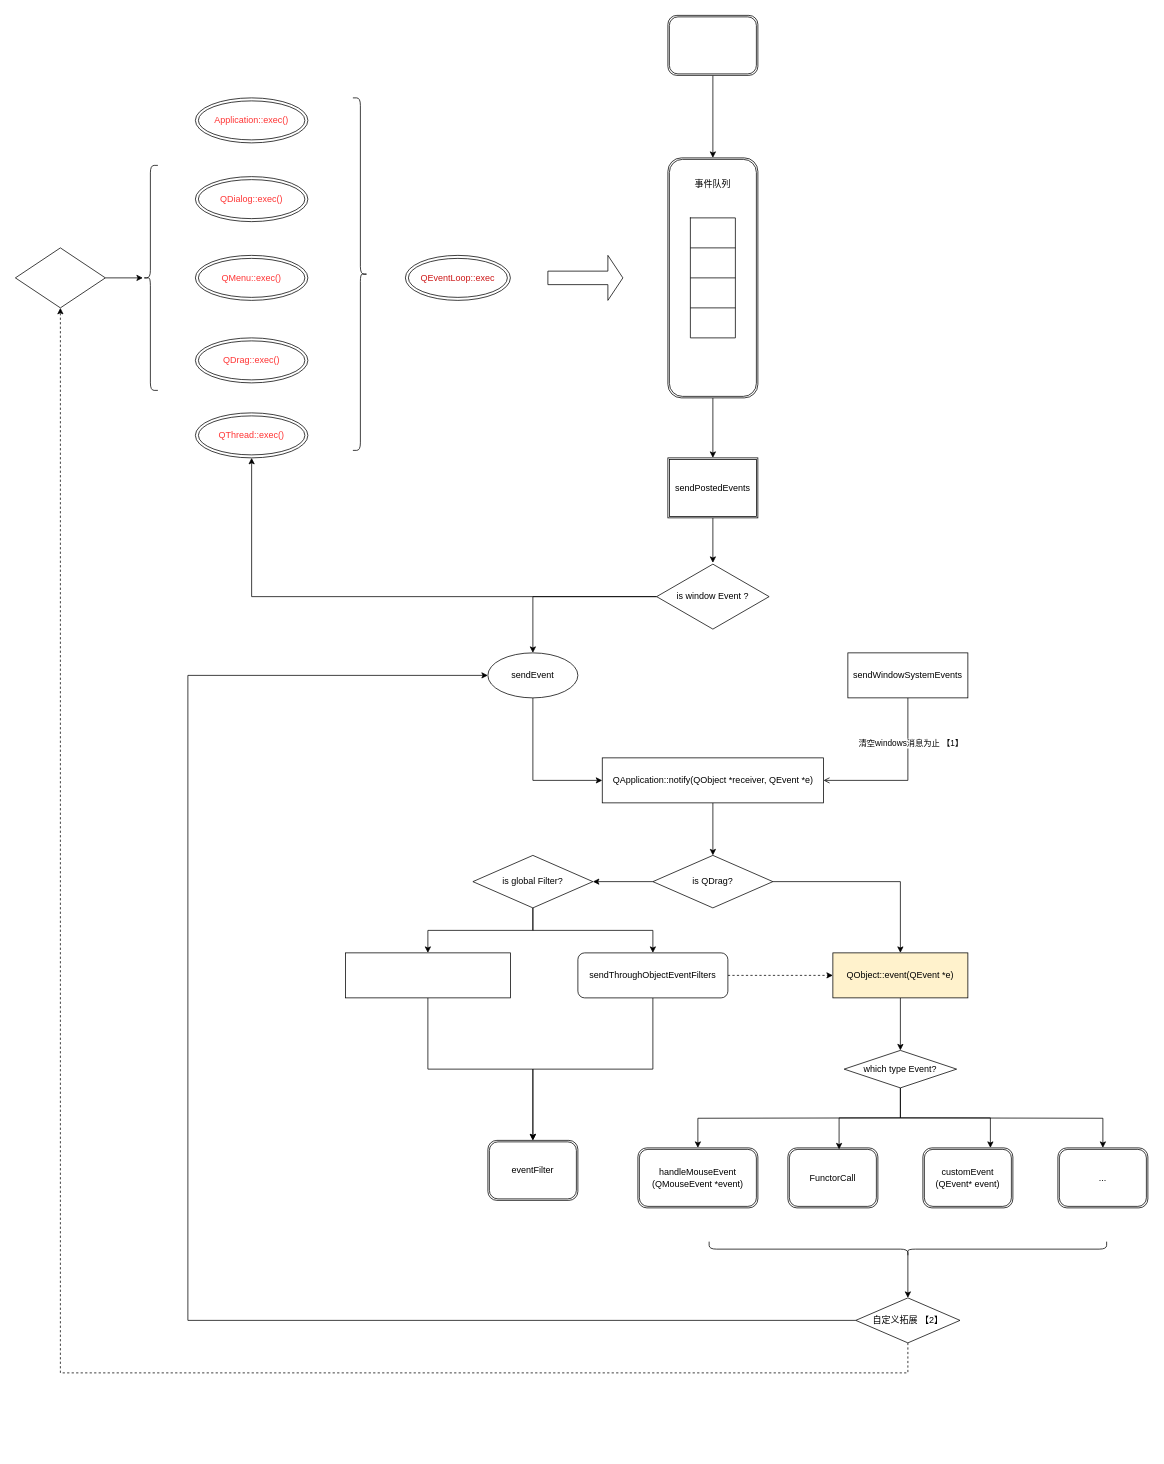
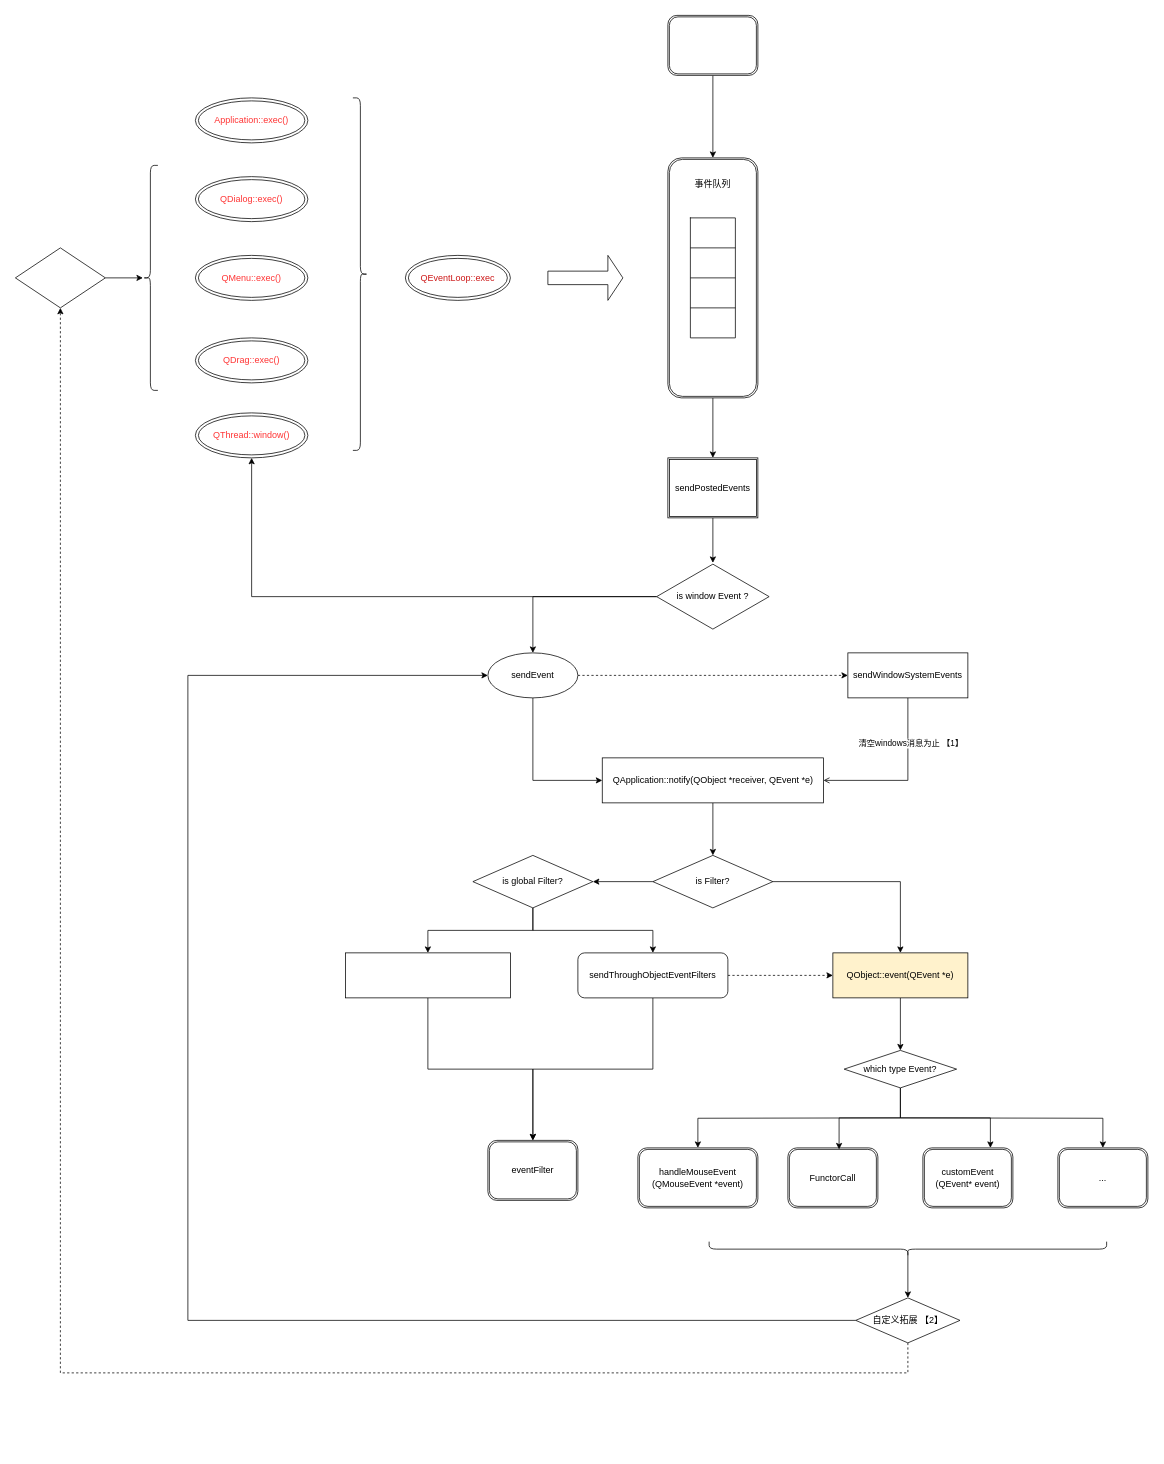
(252, 435) -> (252, 435)
none -> (710, 675)
(713, 882) -> (713, 882)
